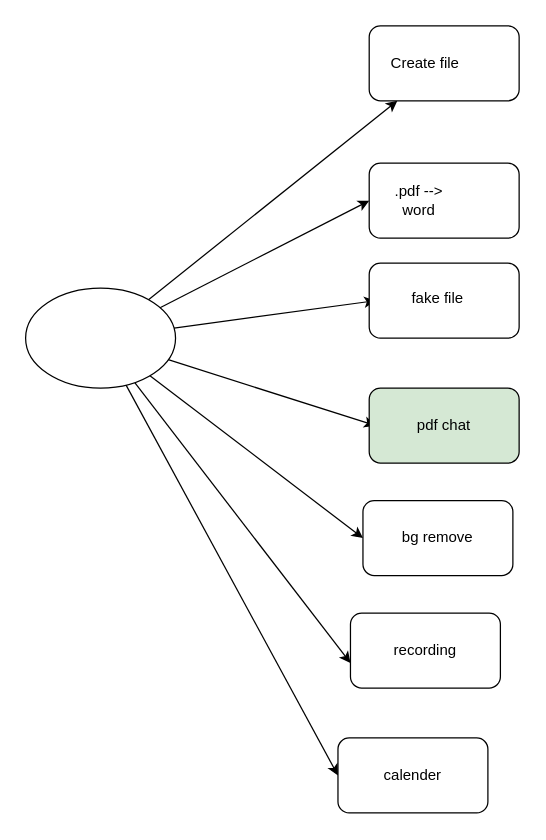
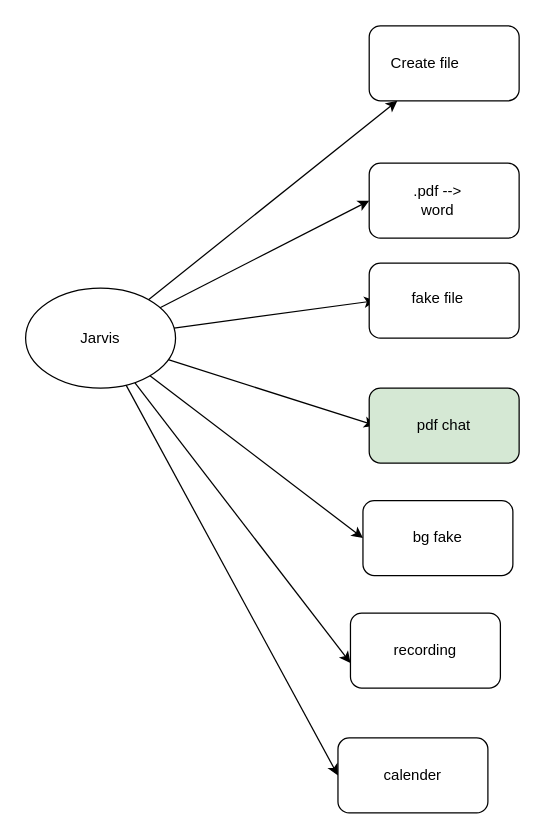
(419, 201) -> (438, 201)
none -> (101, 338)
(438, 538) -> (438, 538)
